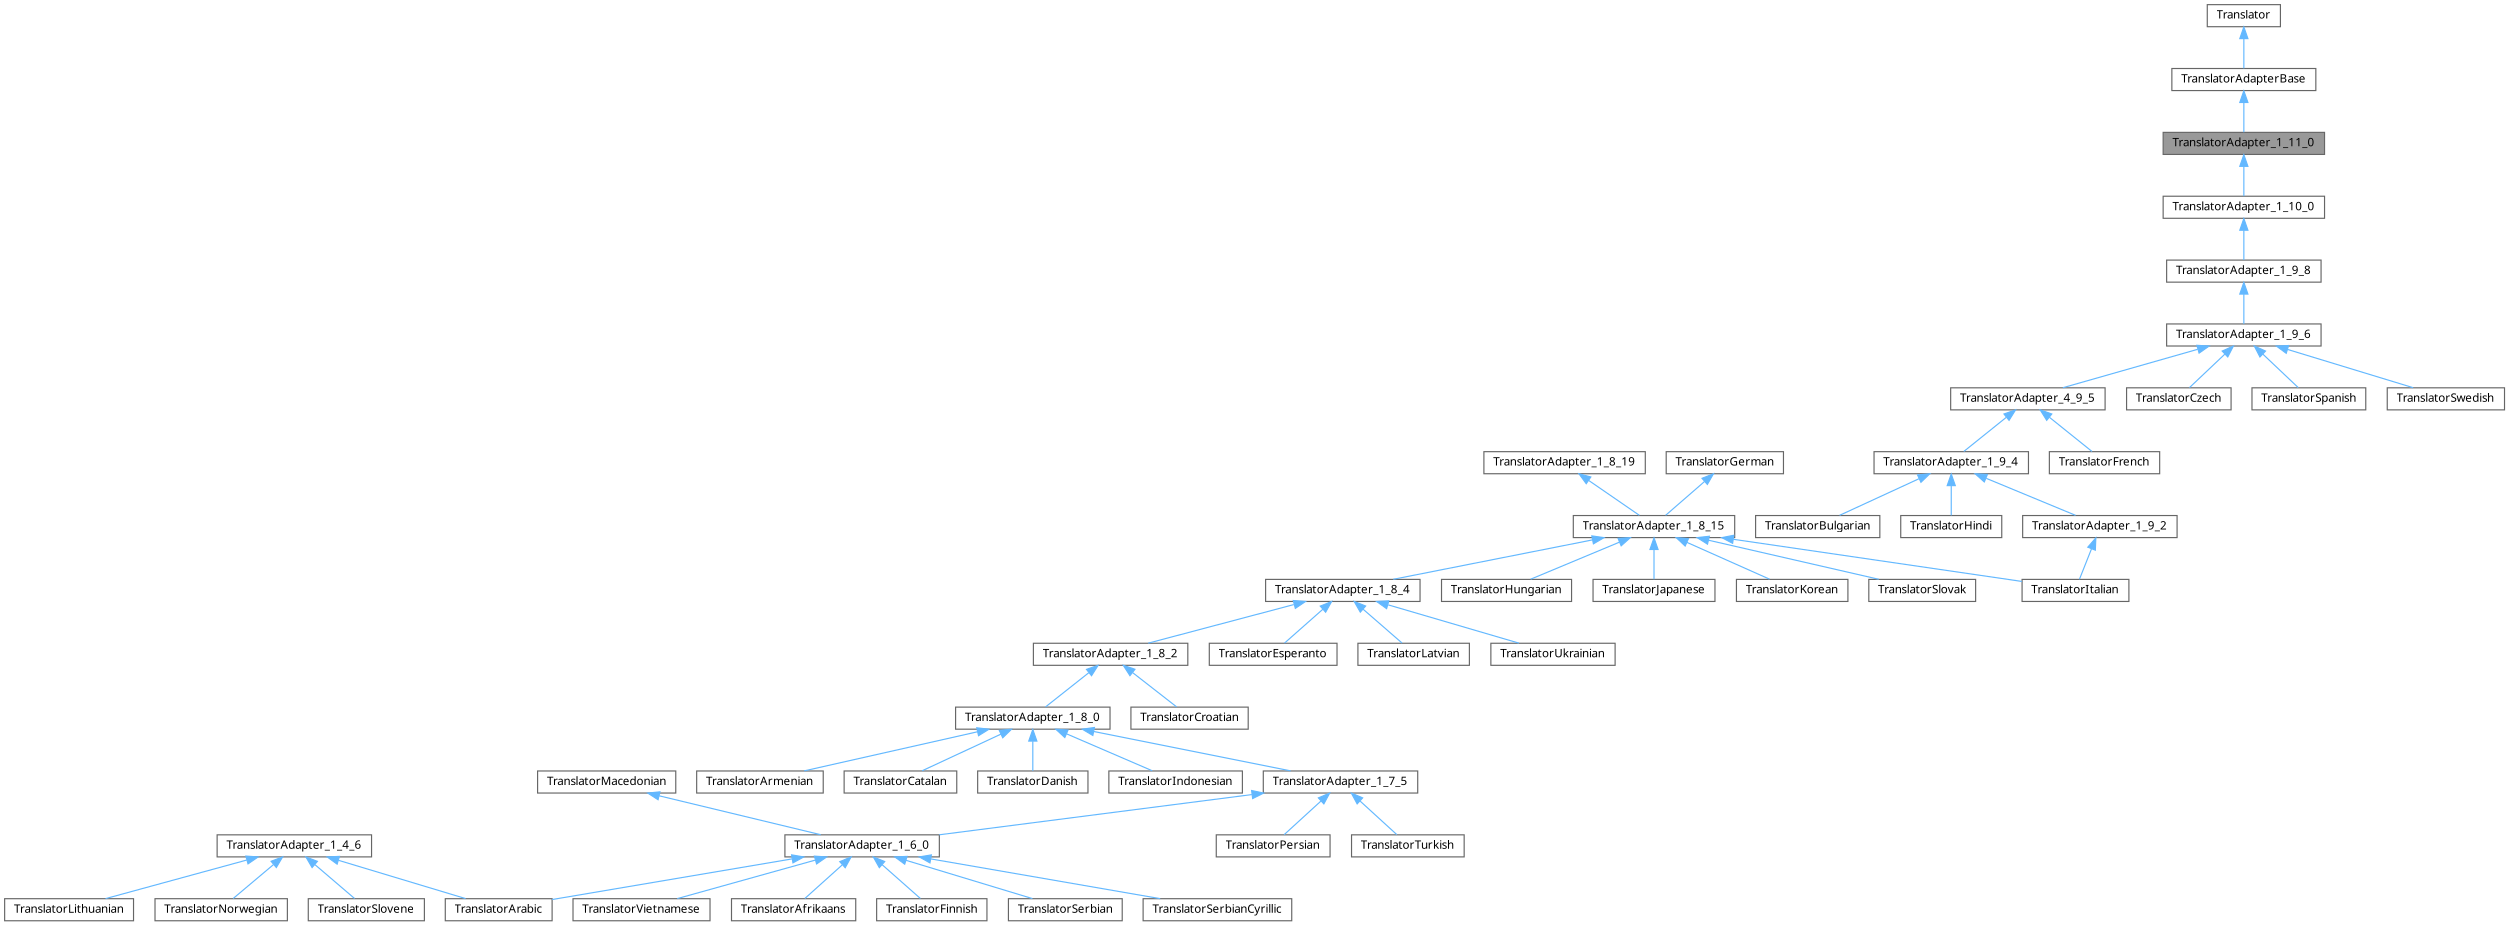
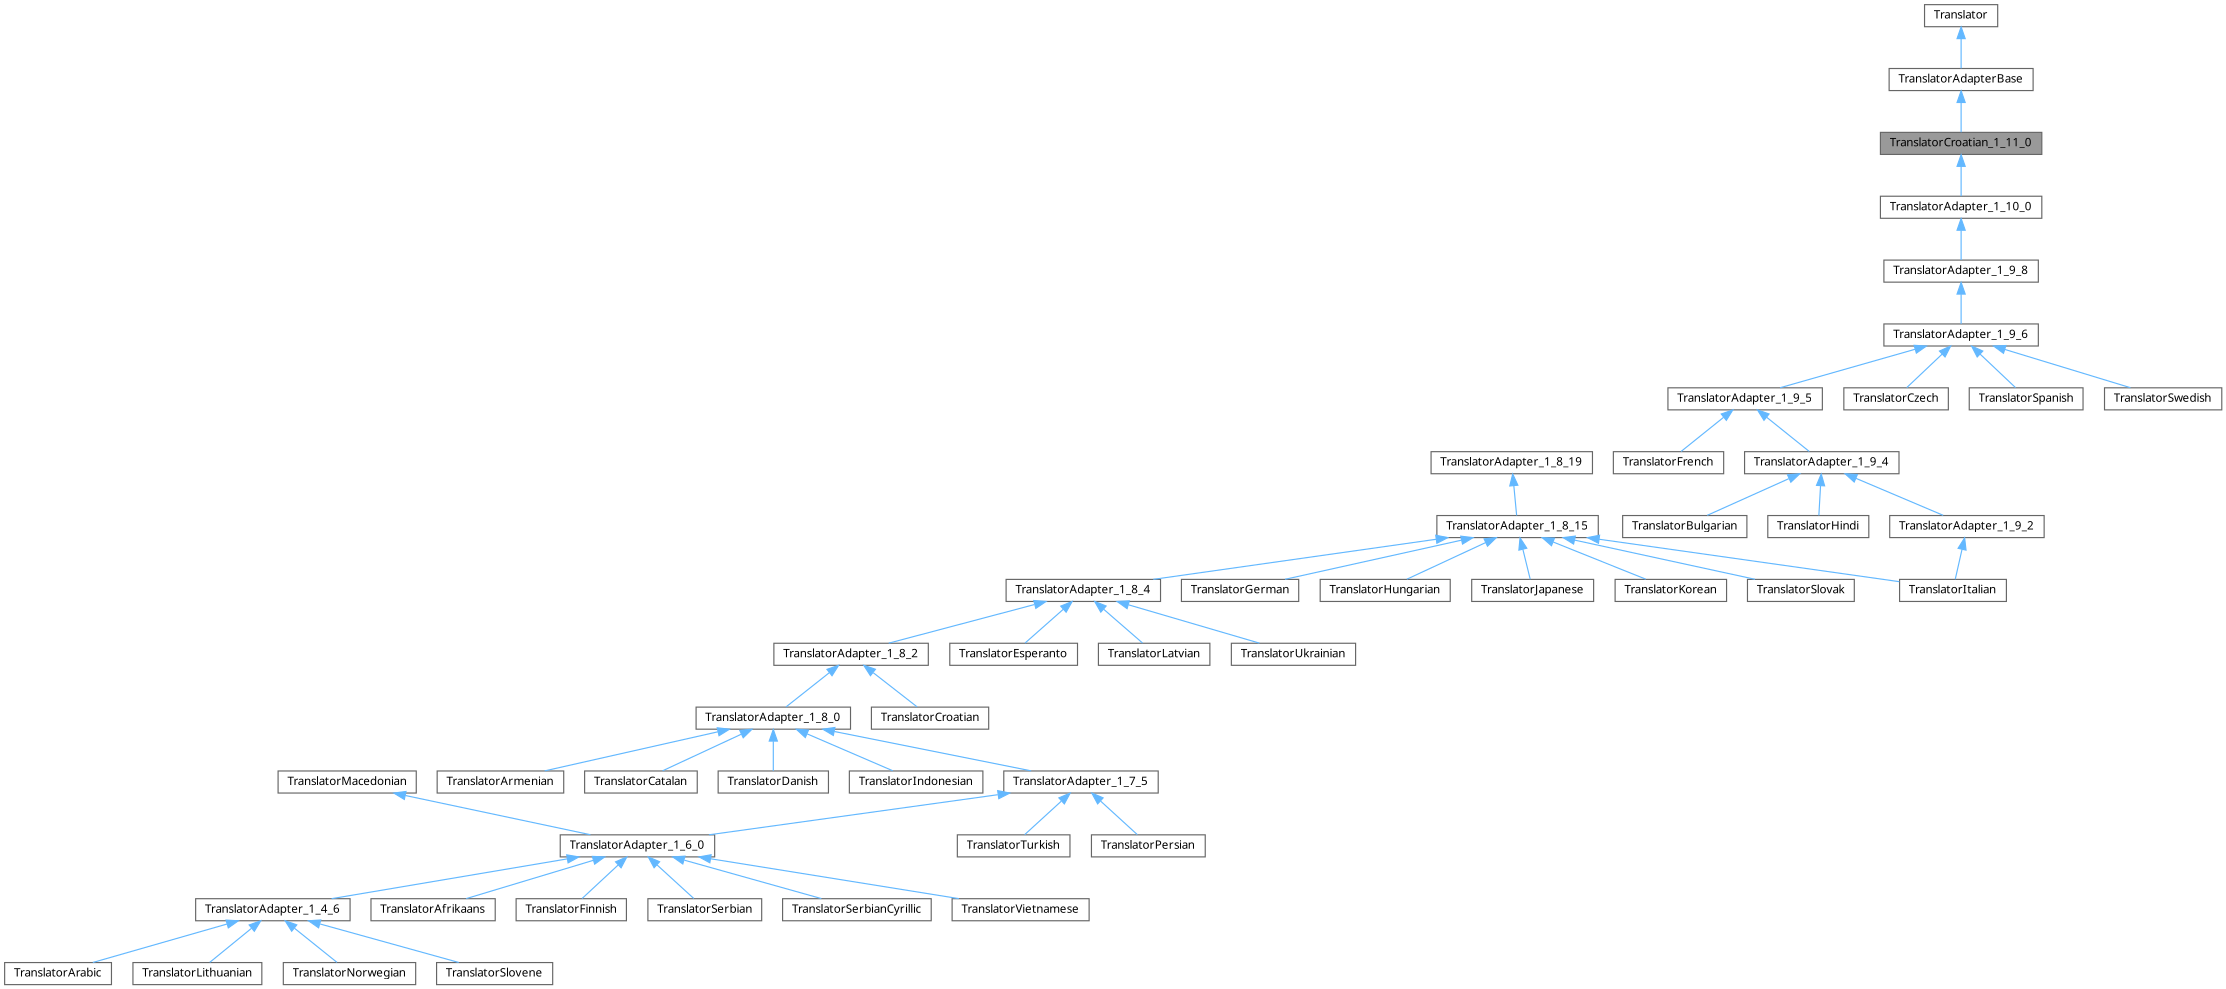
(2244, 143) -> (1961, 143)
(2028, 399) -> (1745, 399)
(1685, 498) -> (1373, 560)
(672, 879) -> (449, 879)
